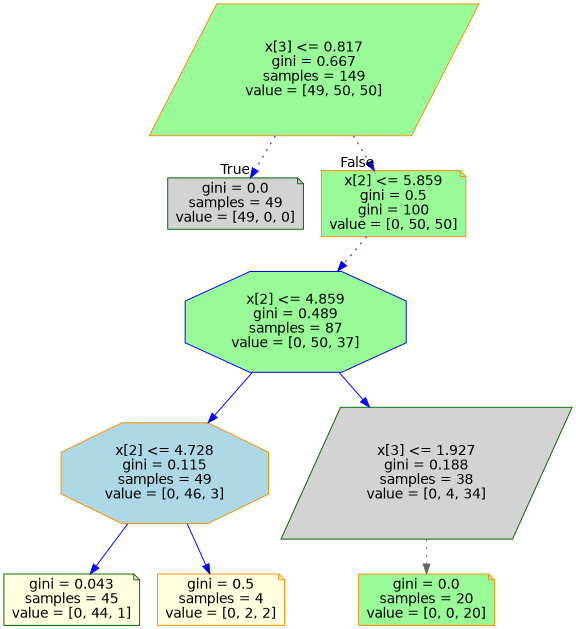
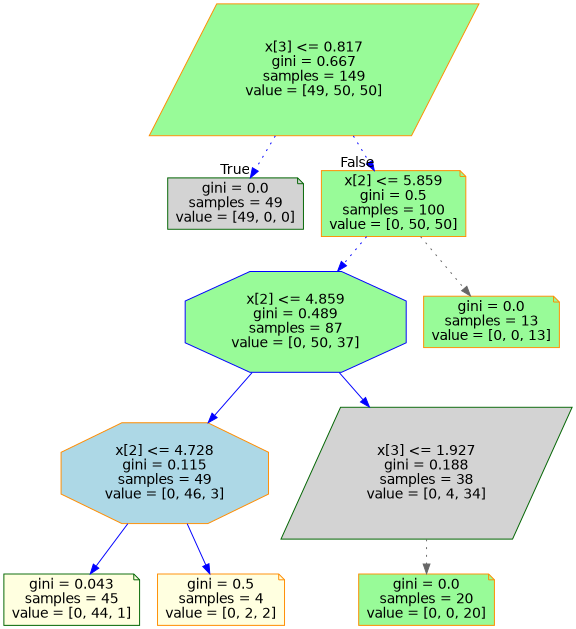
(394, 204) -> (394, 204)
none -> (492, 322)
